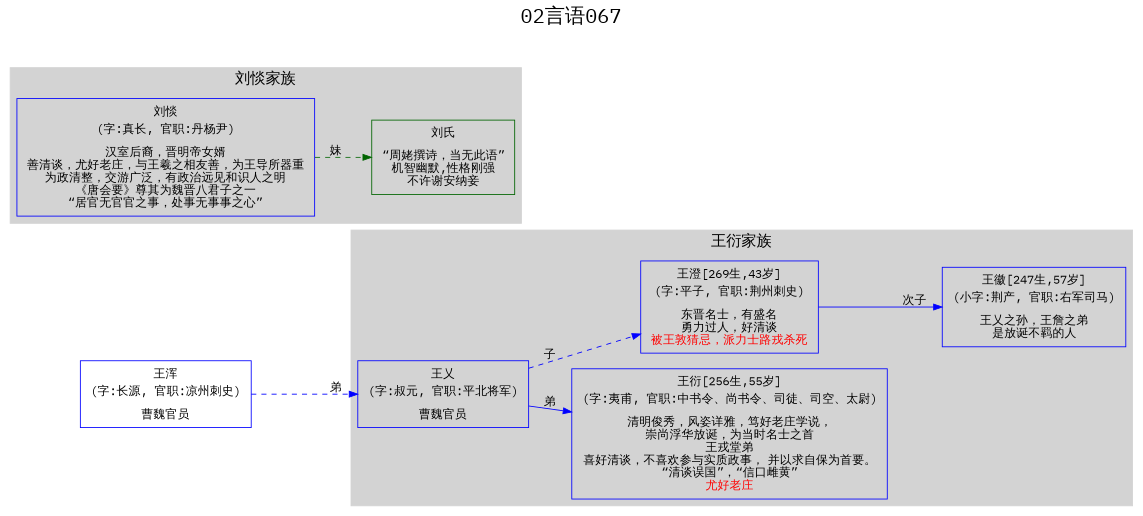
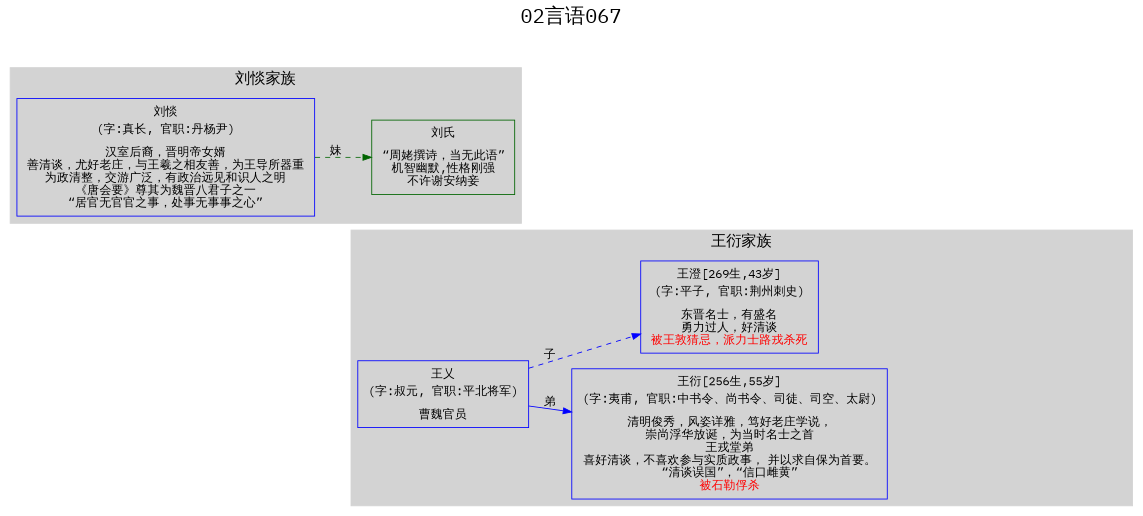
(1034, 307) -> none
(166, 394) -> none
(730, 486) -> (730, 486)
